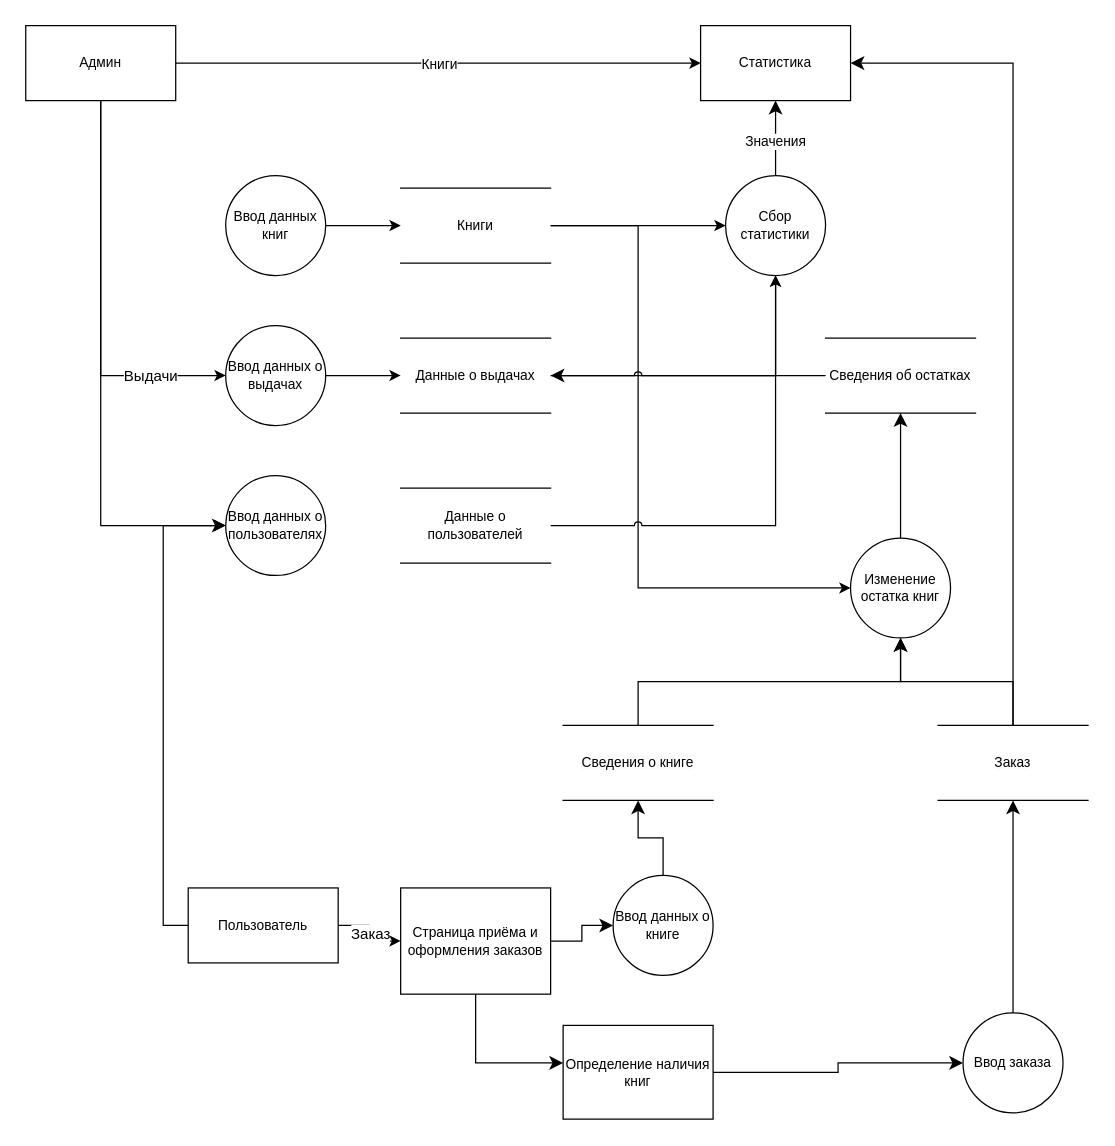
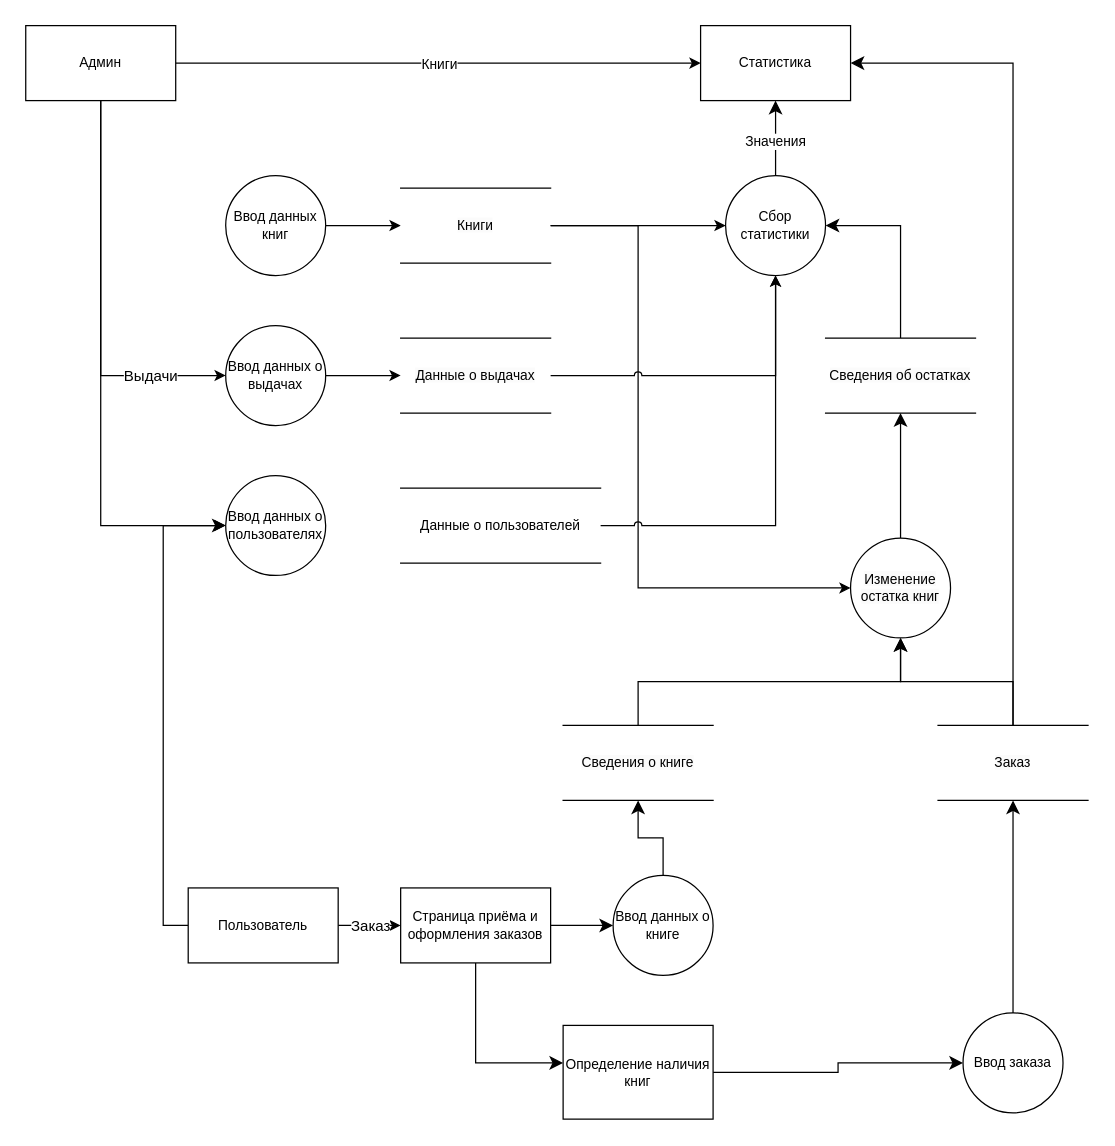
(802, 376) -> (901, 249)
(476, 526) -> (501, 526)
(476, 941) -> (476, 926)
